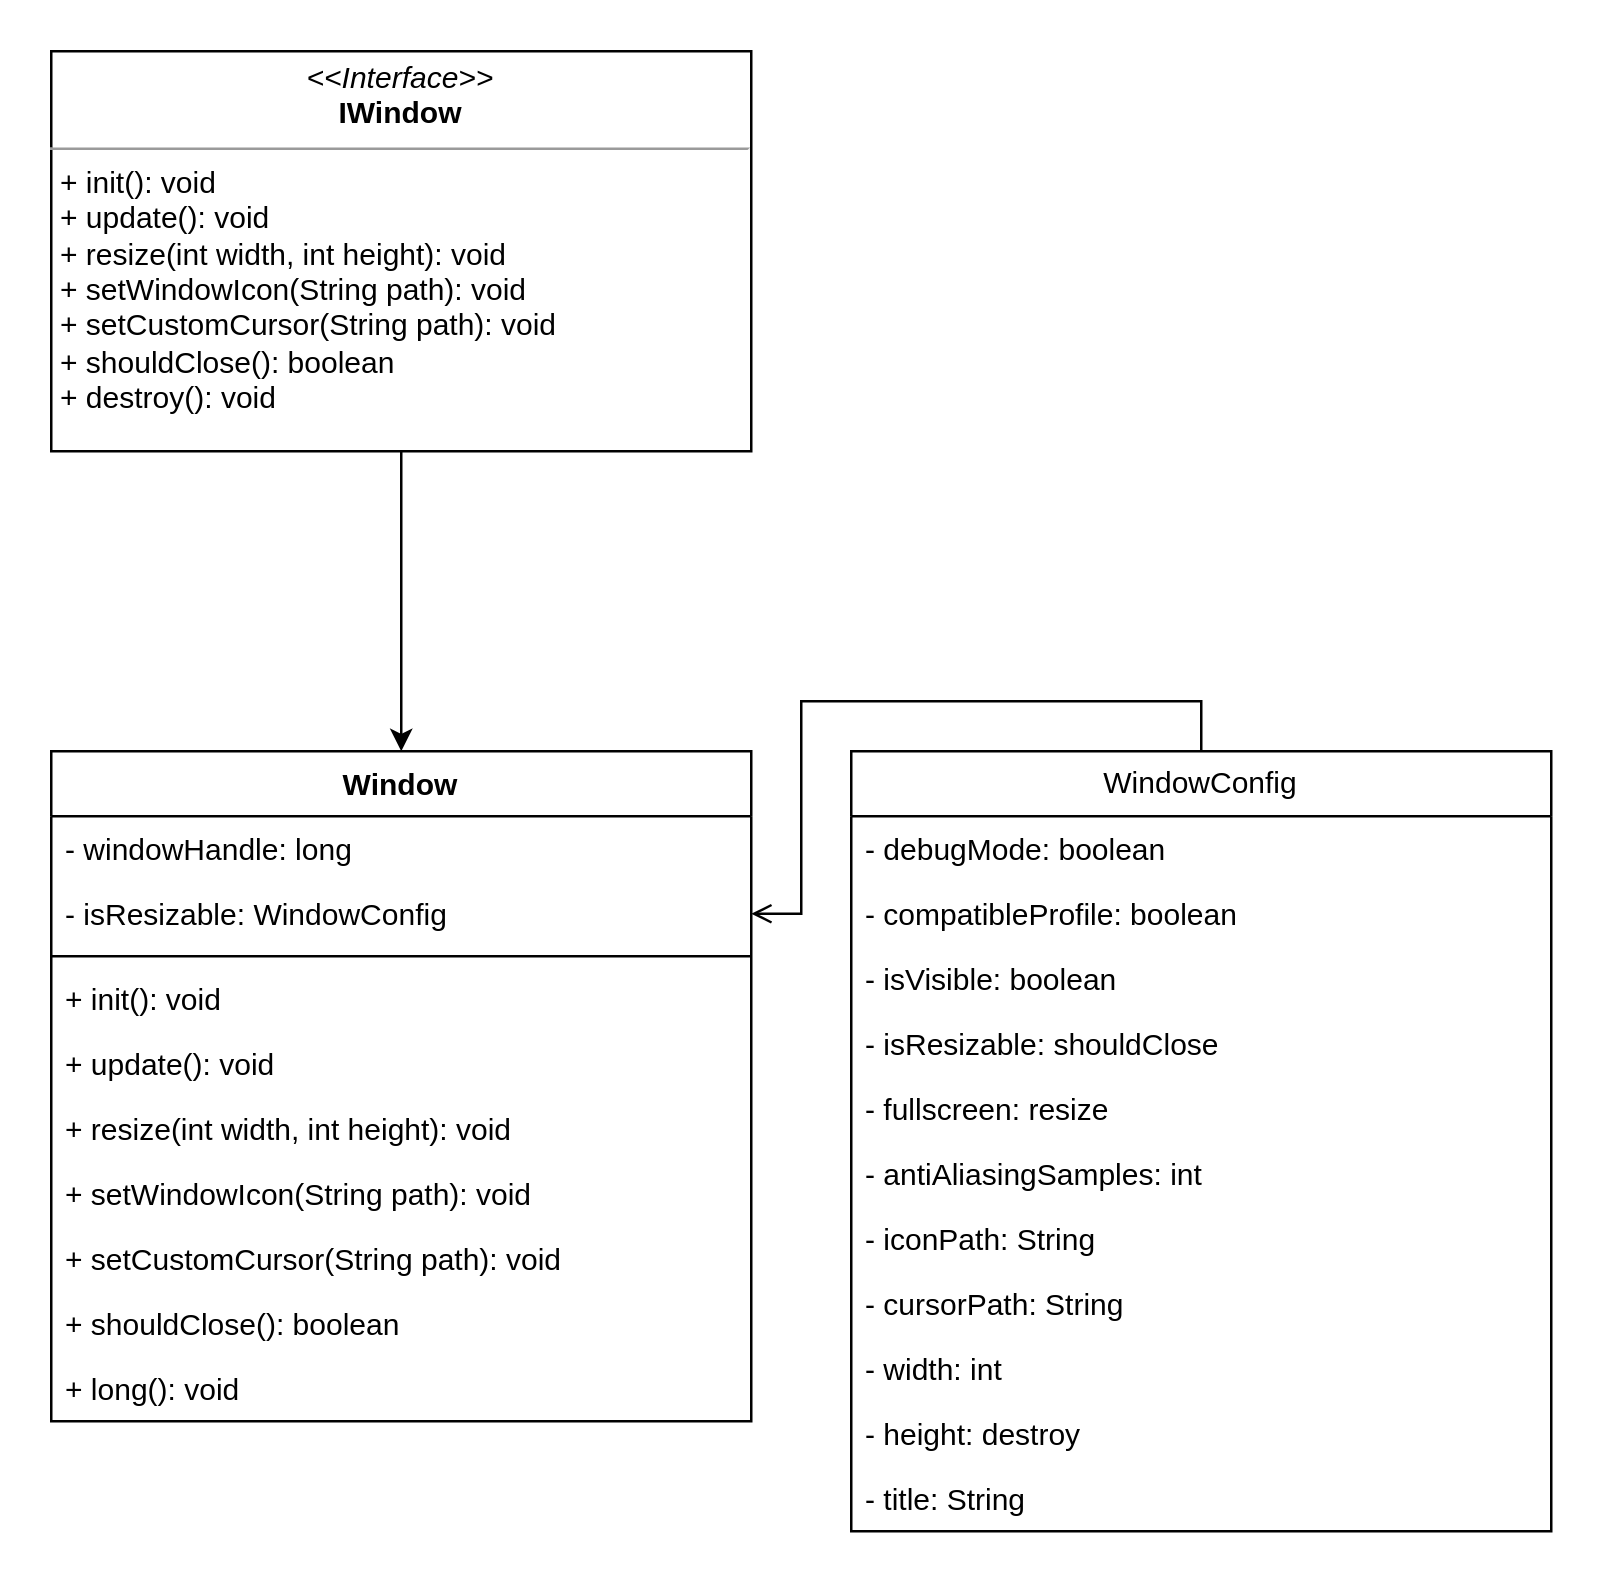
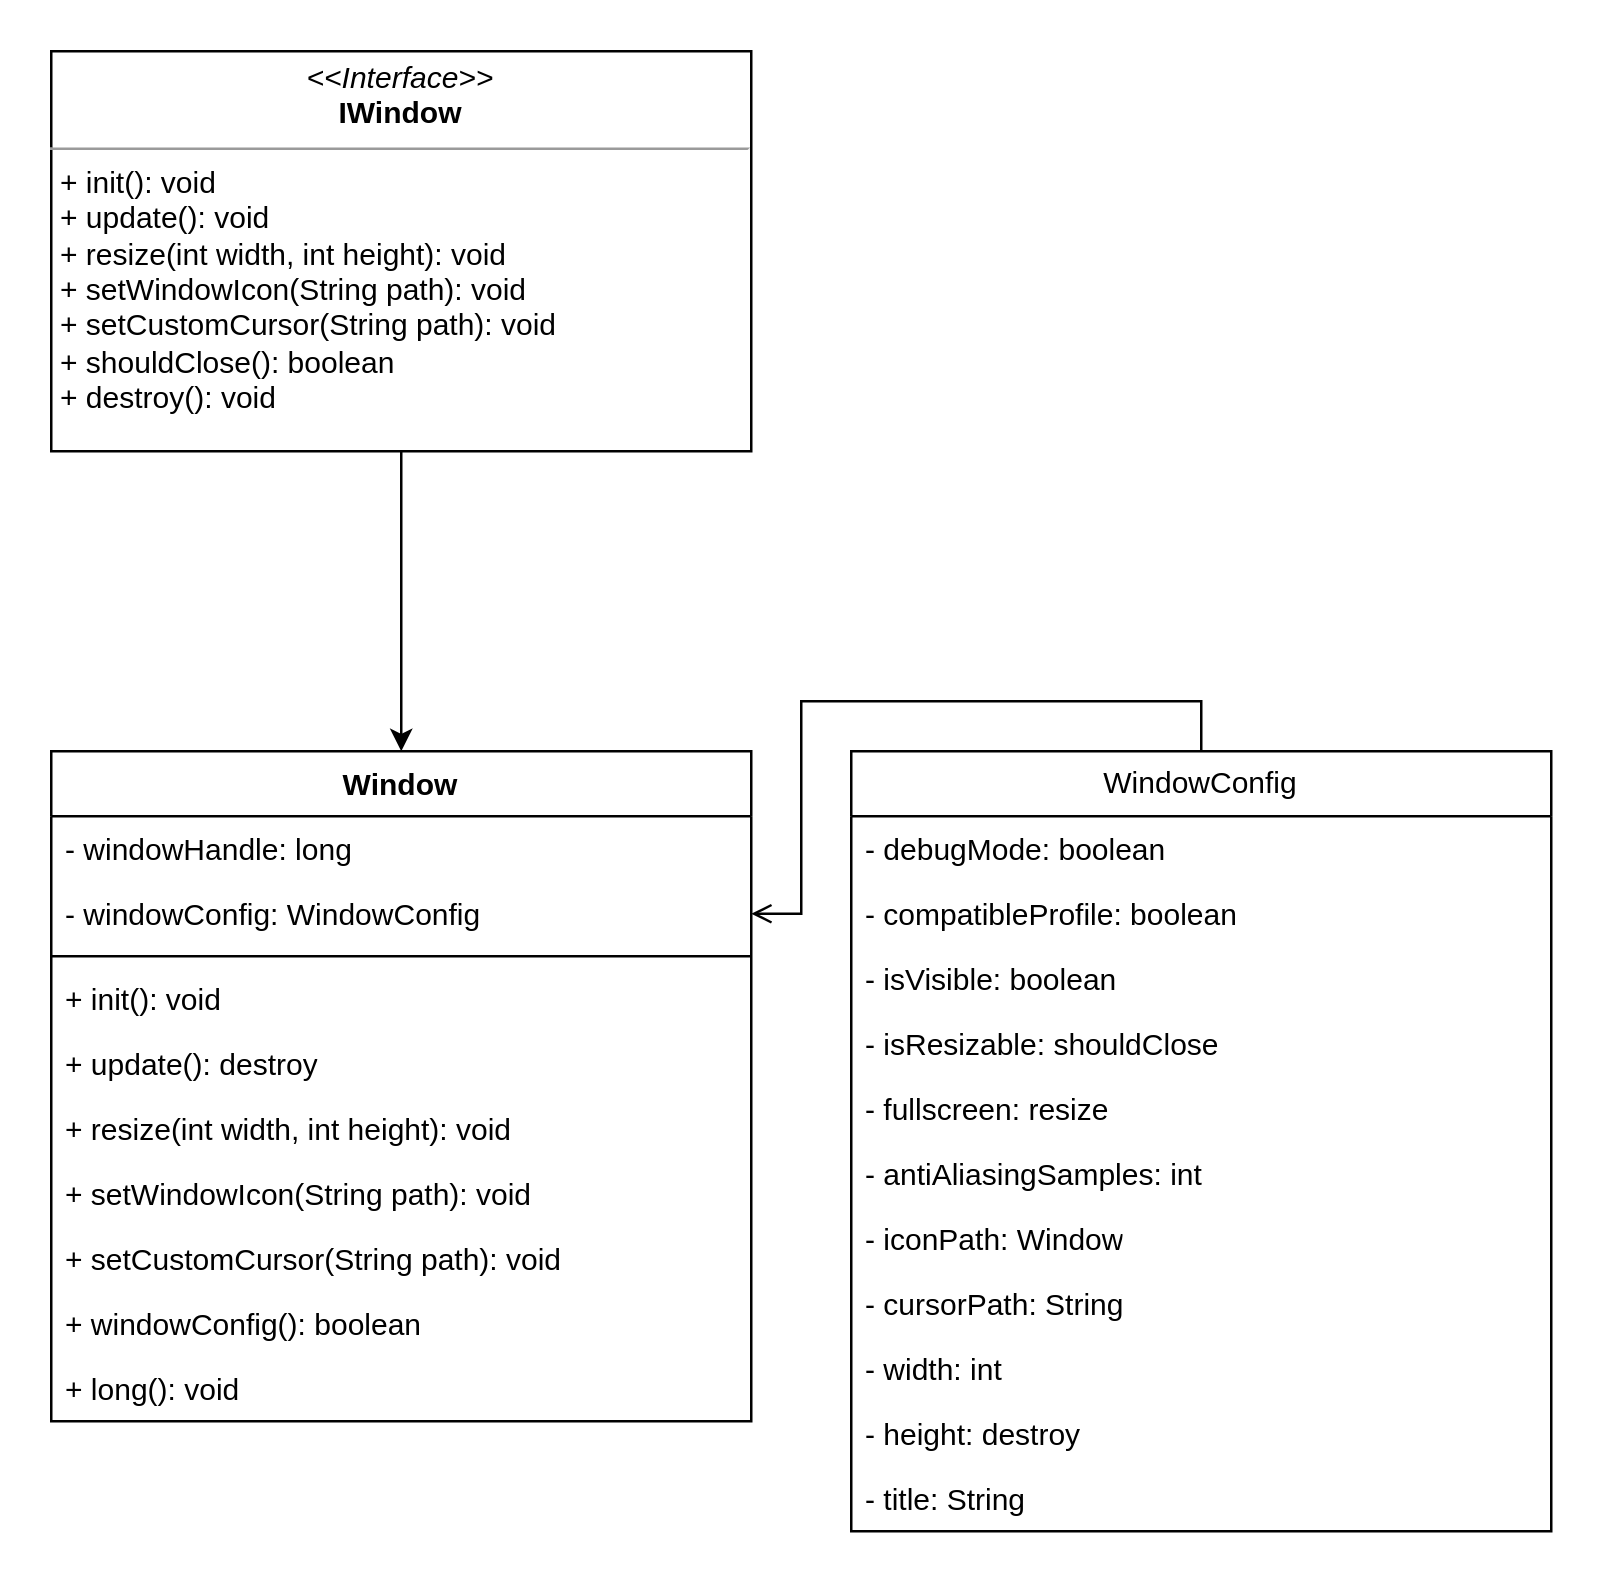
(262, 917) -> (274, 917)
(185, 1067) -> (214, 1067)
(998, 1242) -> (998, 1242)
(244, 1327) -> (253, 1327)
